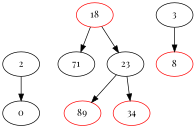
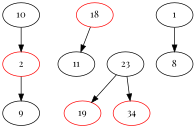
none -> (21, 15)
(175, 15) -> (175, 15)
(108, 37) -> none
(21, 64) -> (21, 64)
(76, 64) -> (76, 64)
(175, 64) -> (175, 64)
(21, 113) -> (21, 113)
(83, 113) -> (83, 113)
